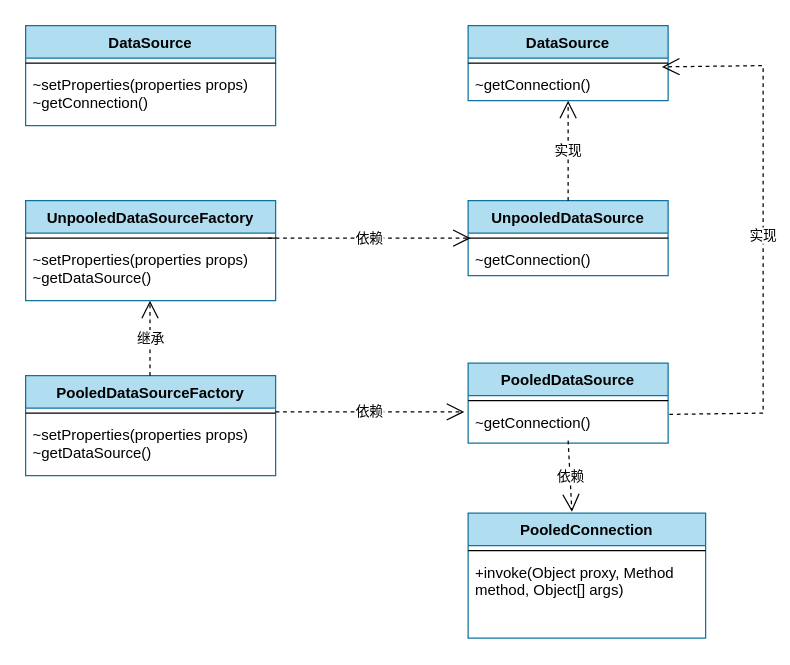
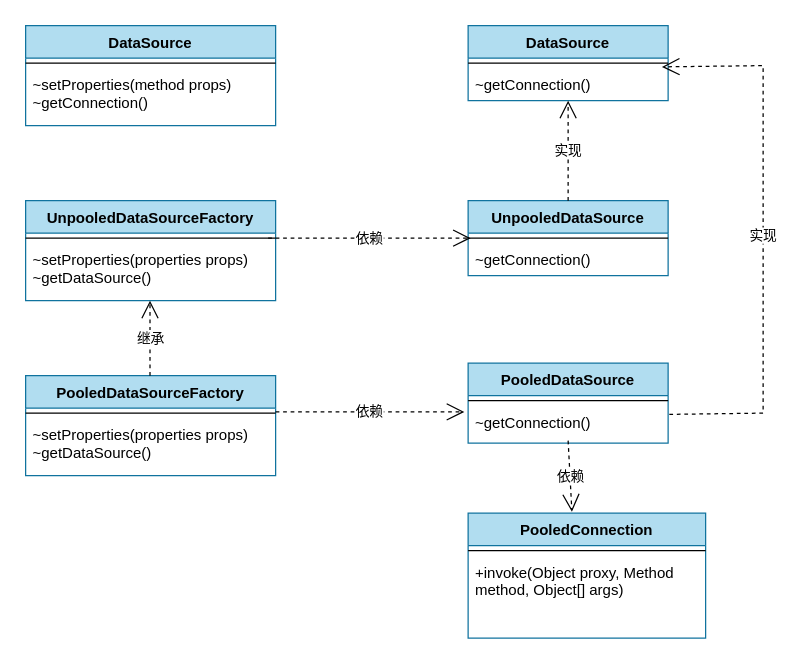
(152, 104) -> (147, 95)
